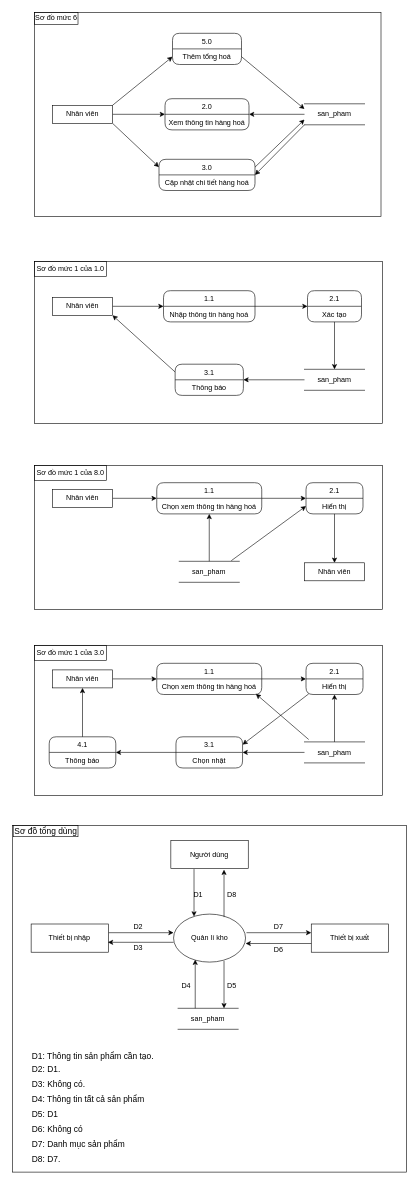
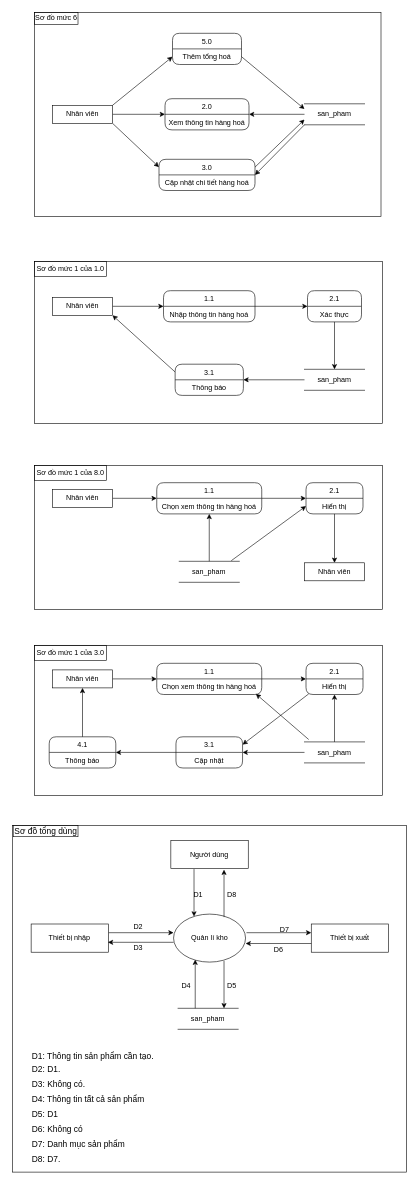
(334, 314) -> (334, 314)
(209, 761) -> (209, 761)
(279, 927) -> (285, 930)
